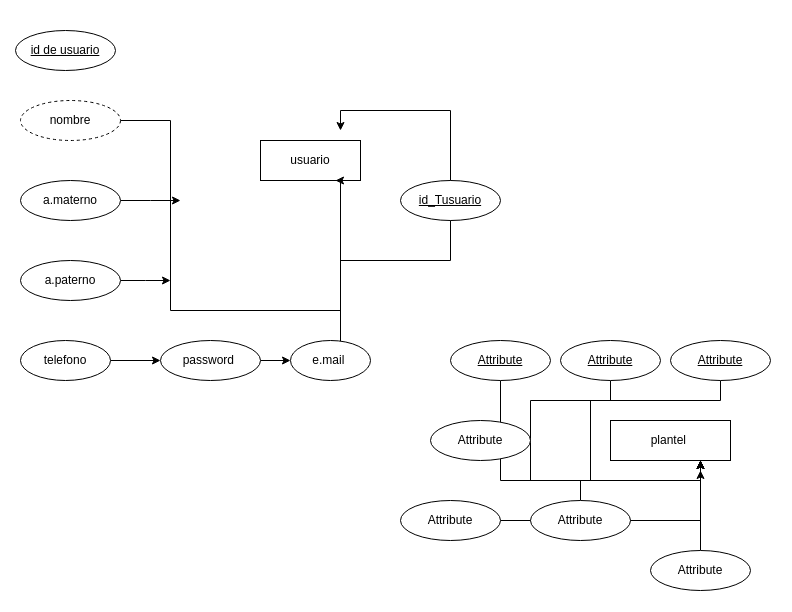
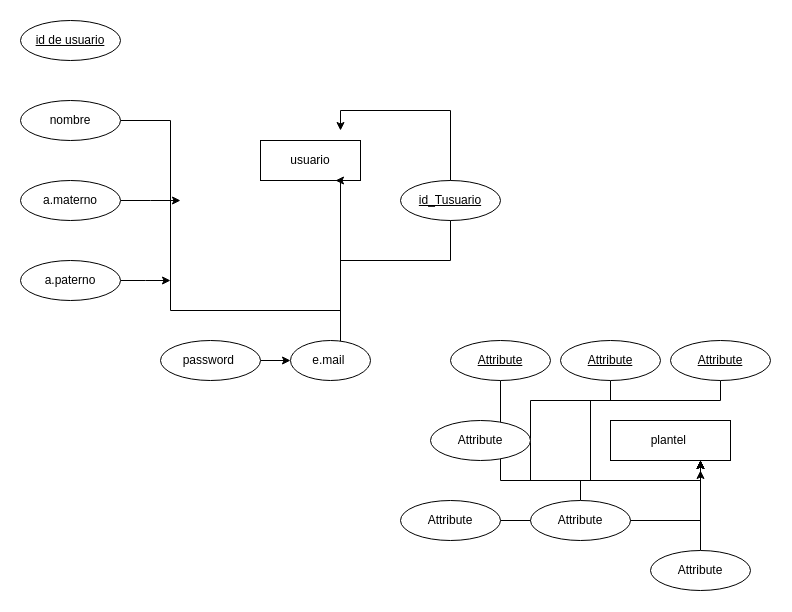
(66, 51) -> (71, 41)
(71, 121) -> (71, 121)
(66, 361) -> none
(132, 361) -> none
